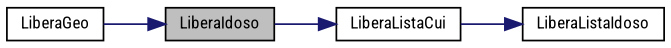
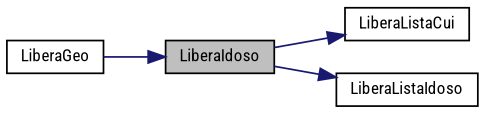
(483, 24) -> (297, 70)
